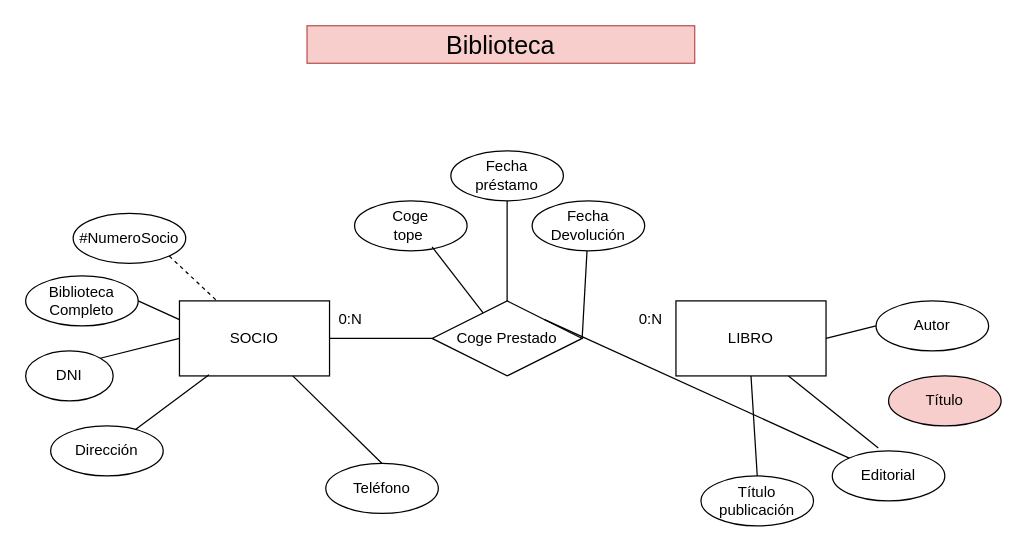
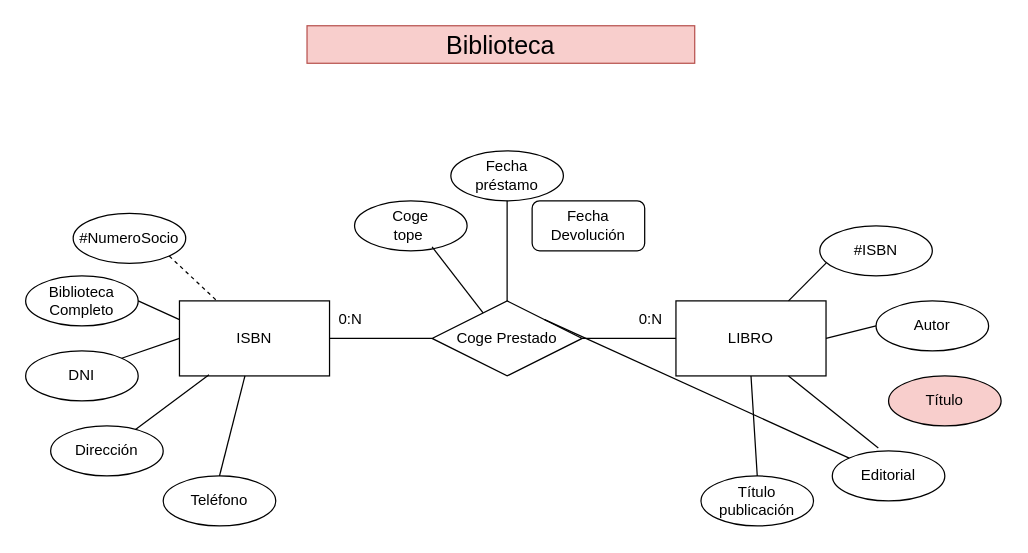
(588, 226) -> (588, 226)
none -> (876, 251)
none -> (807, 282)
(584, 293) -> (632, 338)
(254, 338) -> (254, 338)
(69, 376) -> (82, 376)
(382, 488) -> (219, 501)
